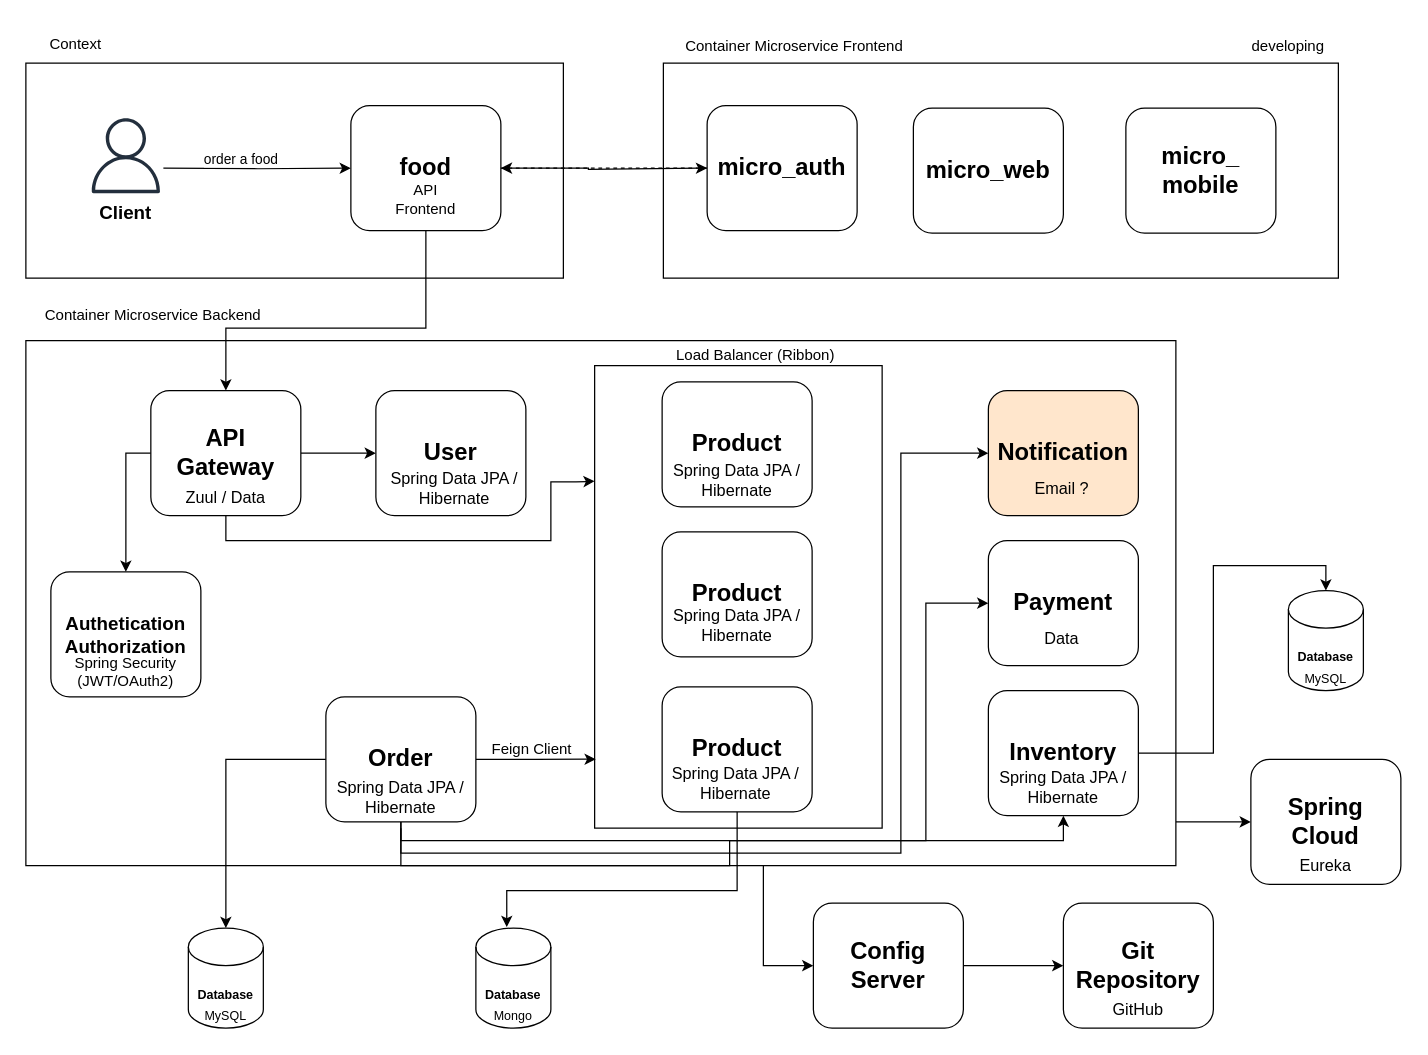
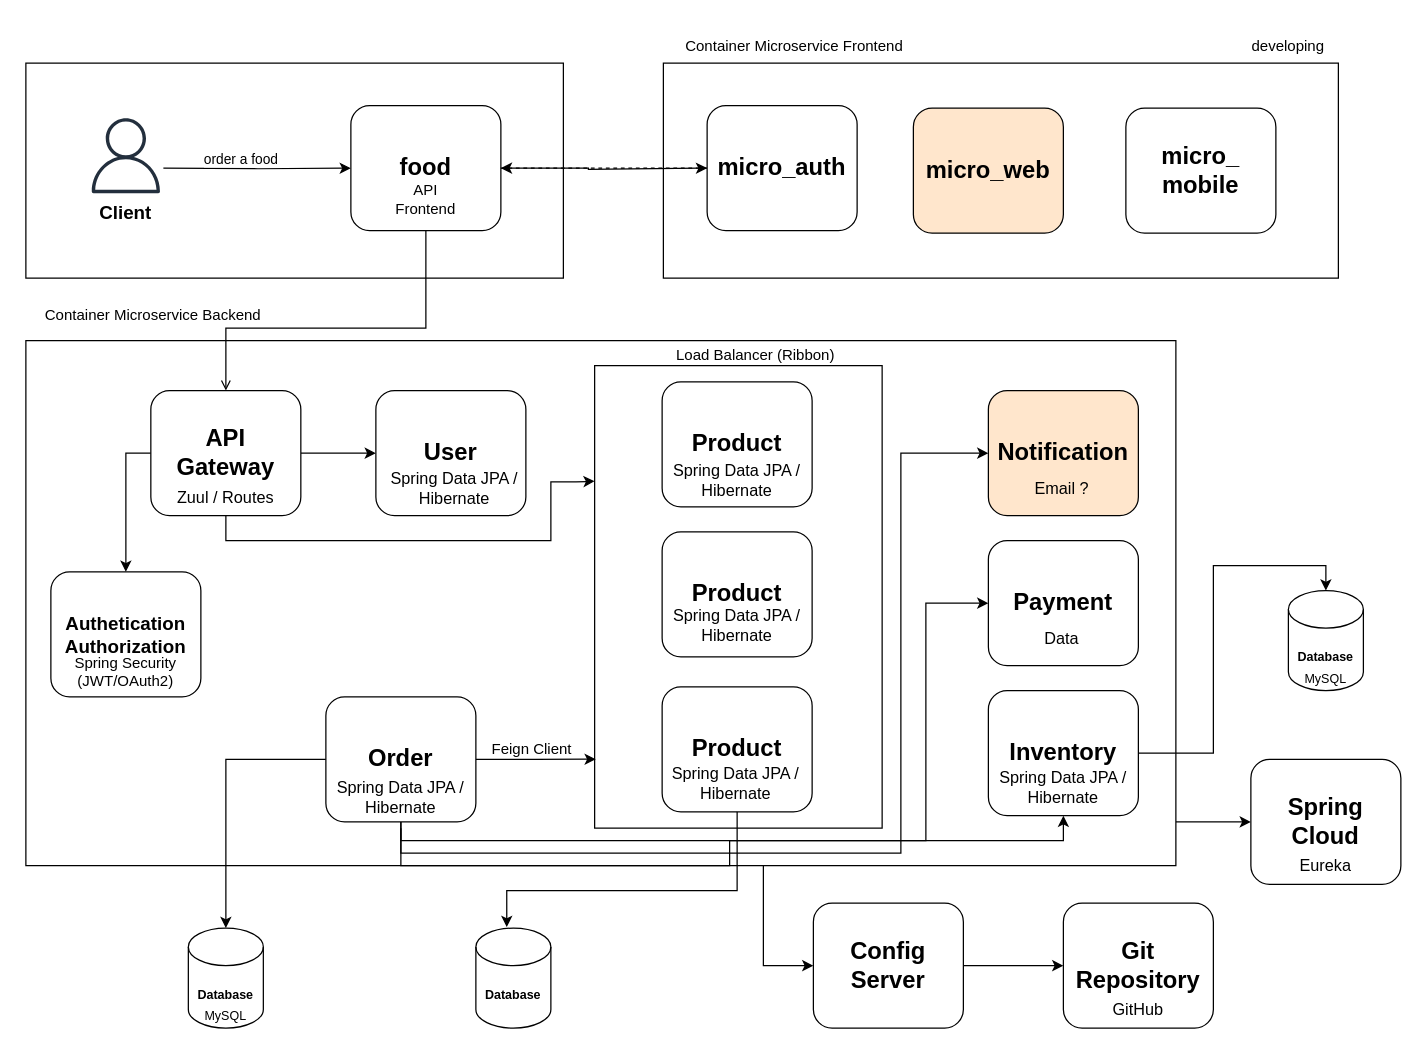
(76, 44) -> none
(988, 171) -> (988, 171)
(226, 381) -> (226, 382)
(226, 497) -> (226, 497)
(513, 1016) -> none
